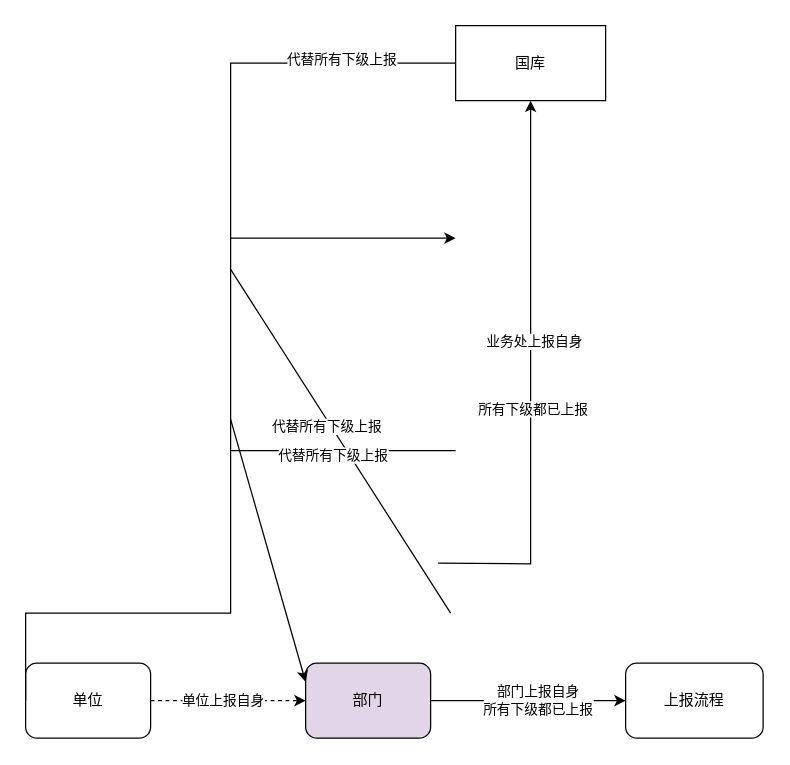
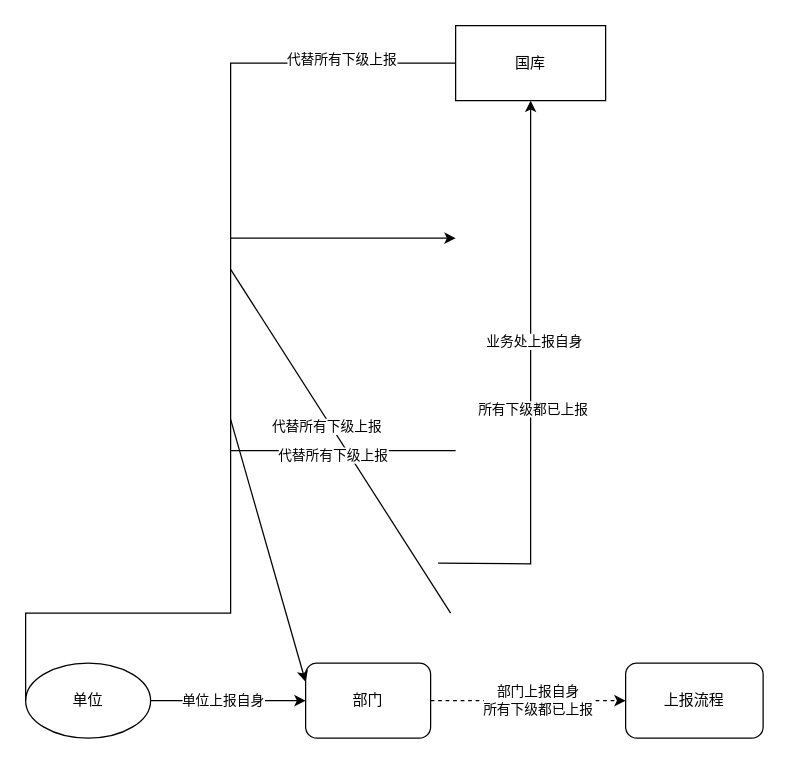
(88, 701) -> (88, 701)
(167, 701) -> (167, 701)
(368, 701) -> (368, 701)
(458, 701) -> (458, 701)
